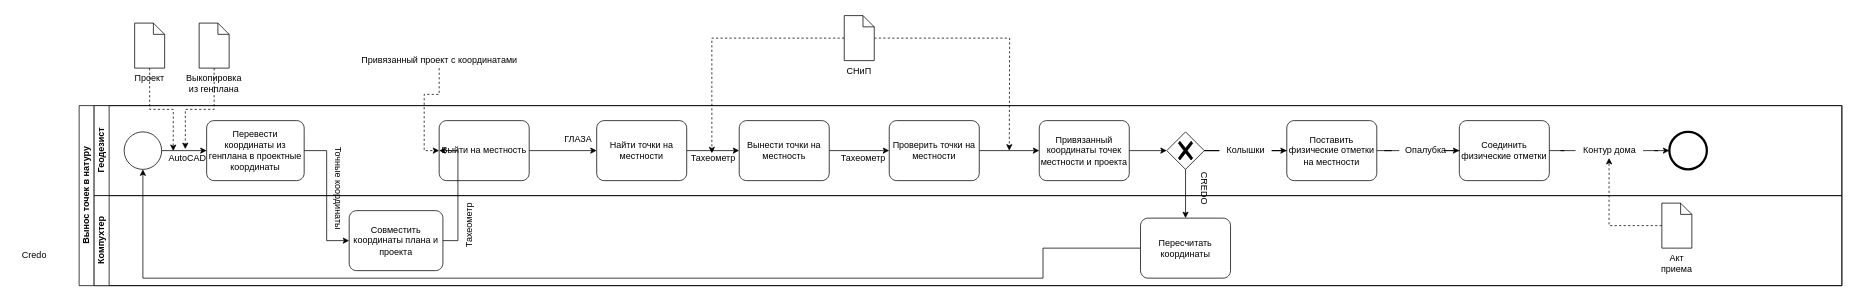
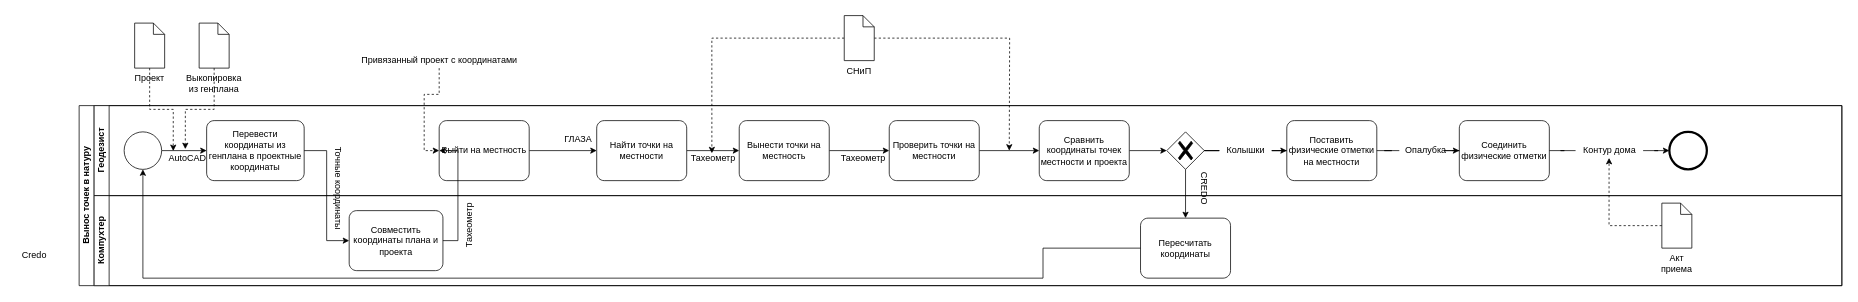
(1084, 150) -> (1084, 150)
